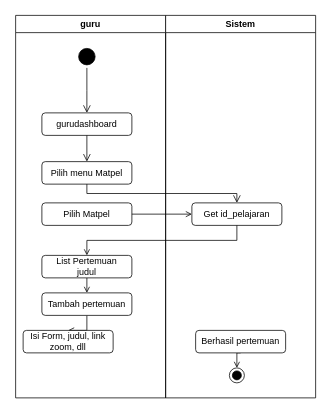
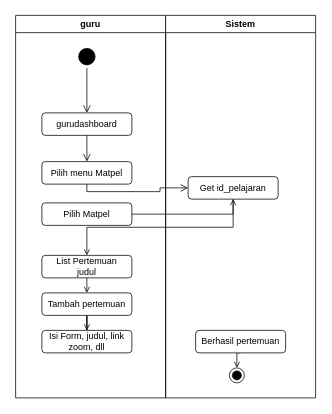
(237, 214) -> (233, 188)
(68, 342) -> (87, 342)
